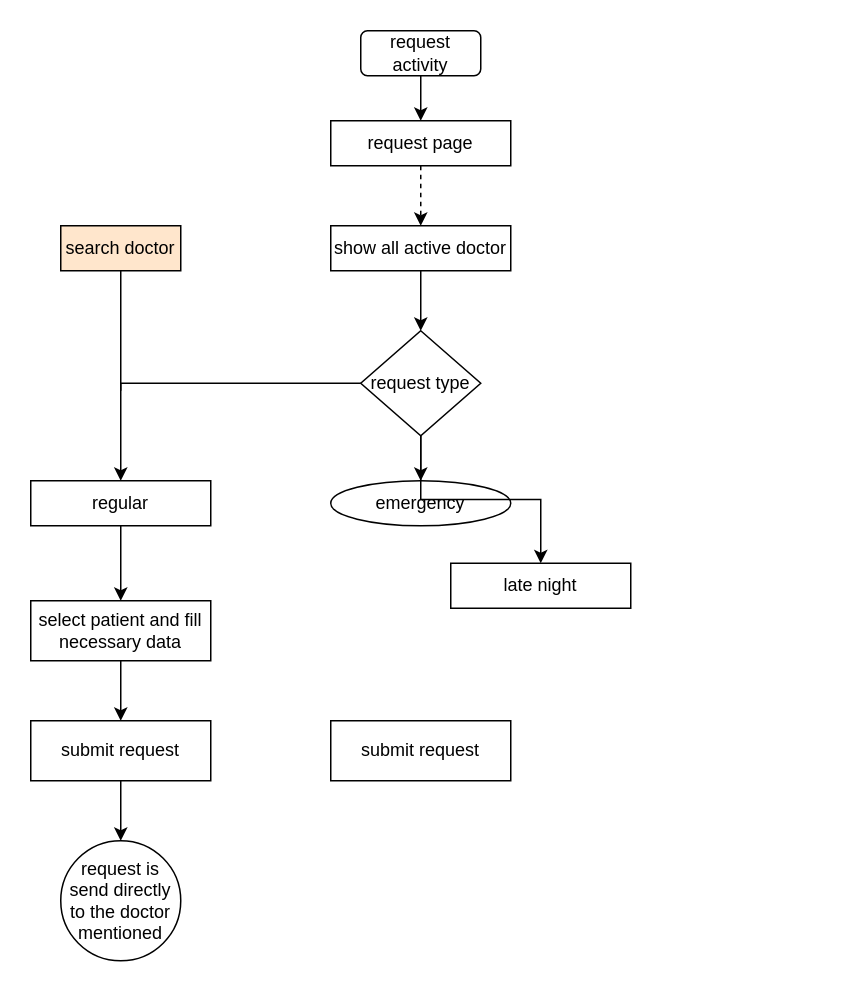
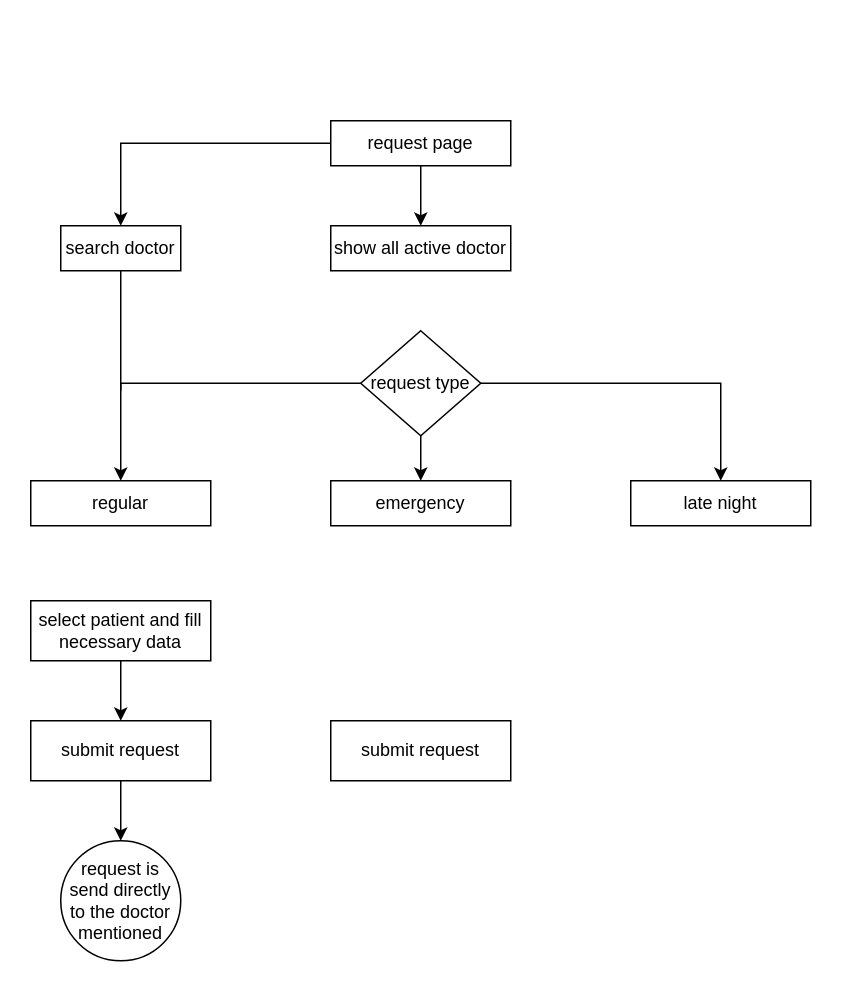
(421, 53) -> none
(421, 104) -> none
none -> (190, 143)
(421, 190) -> (421, 190)
(121, 248) -> (121, 248)
(421, 296) -> none
(421, 503) -> (421, 503)
(121, 558) -> none
(541, 586) -> (721, 503)
